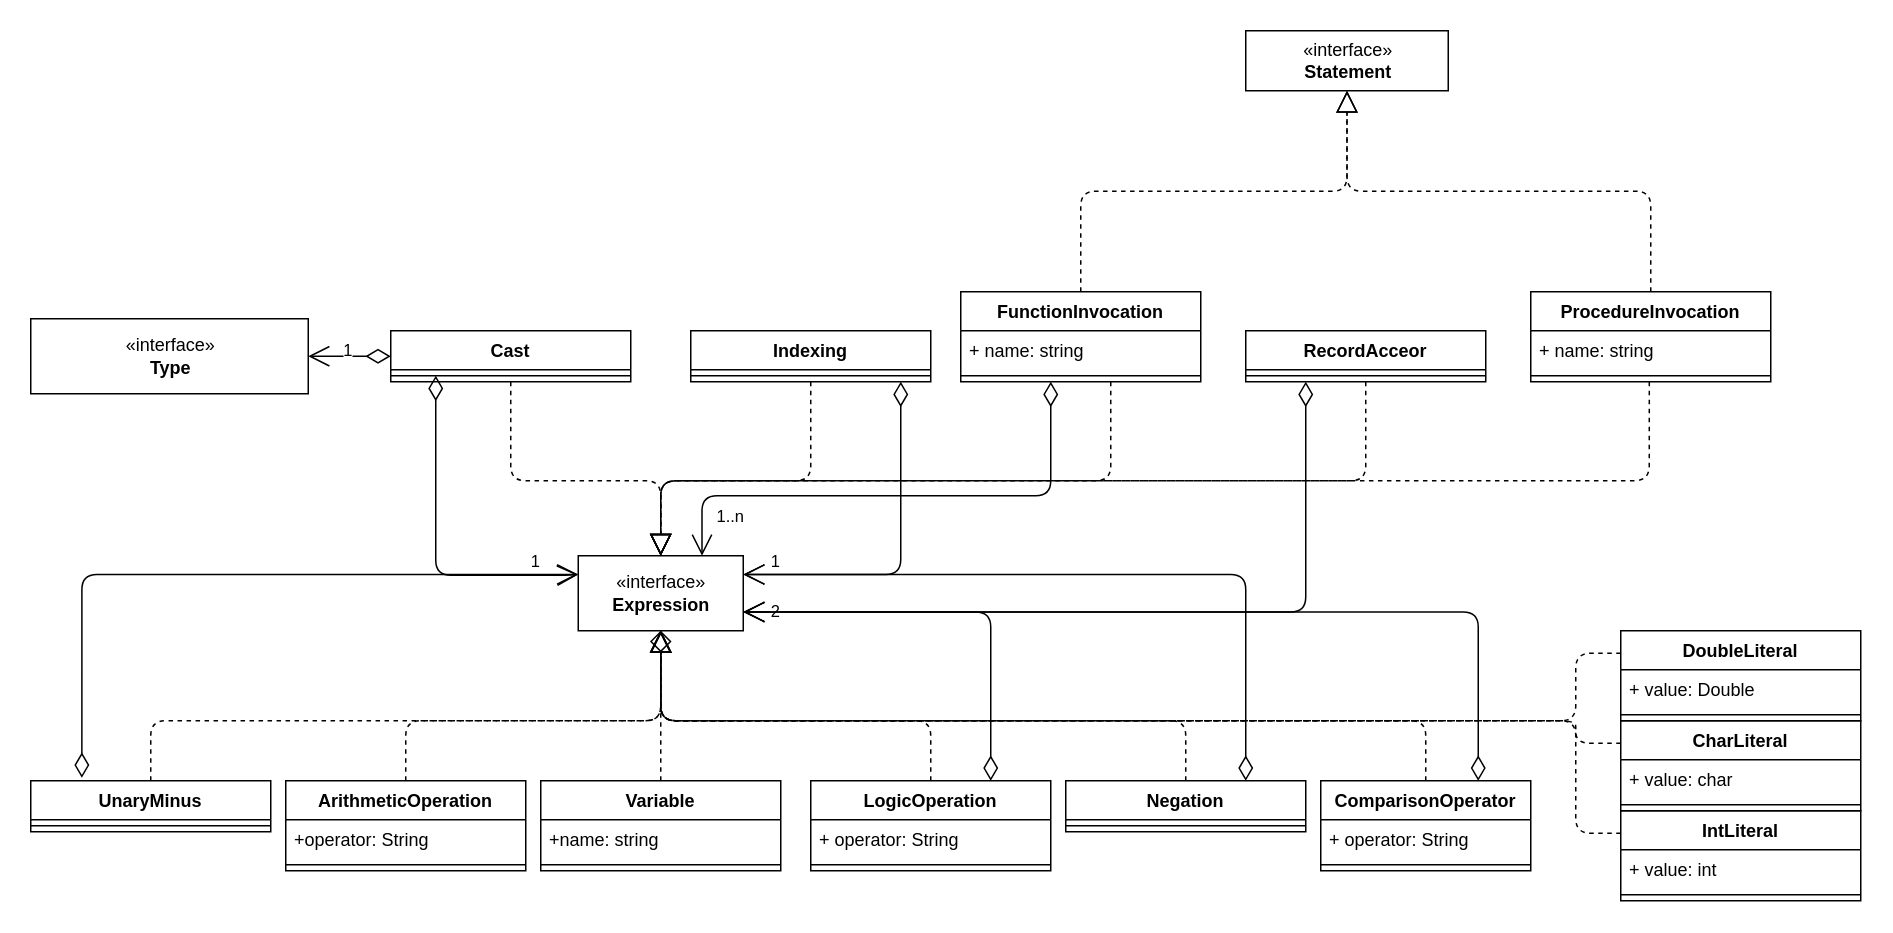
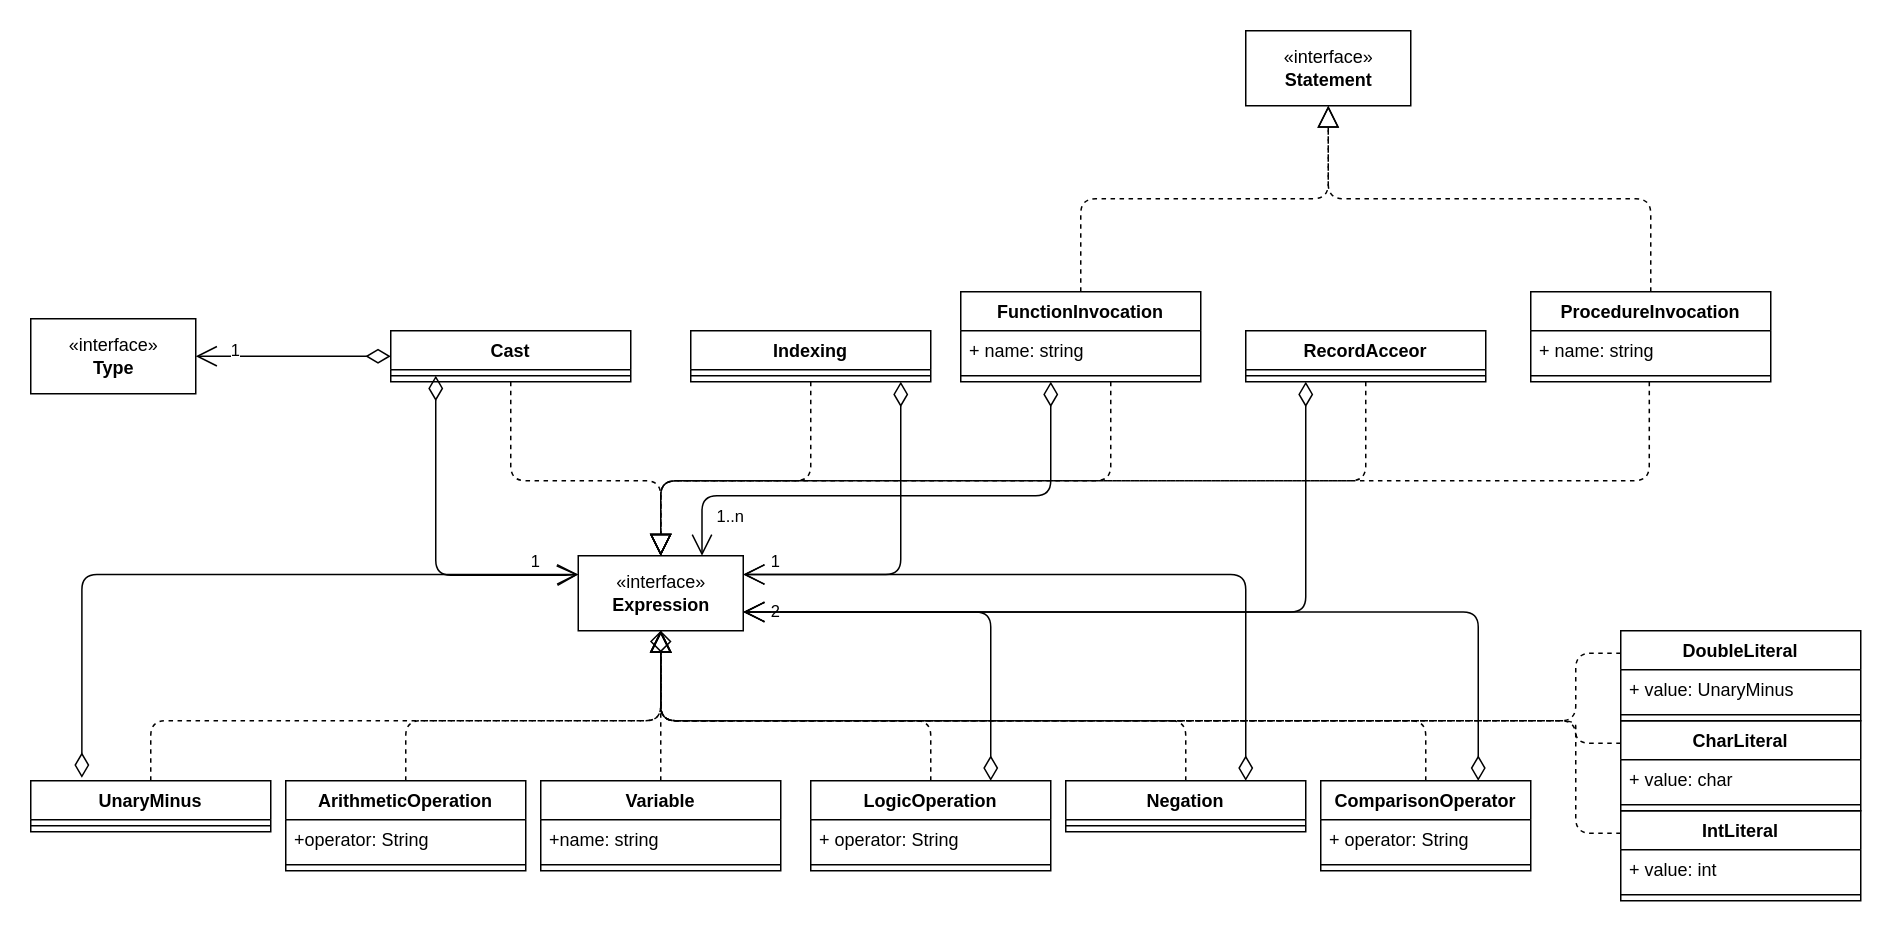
(1347, 61) -> (1328, 68)
(170, 356) -> (113, 356)
(1693, 690) -> (1713, 690)
